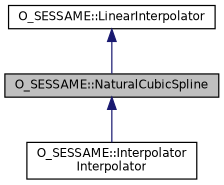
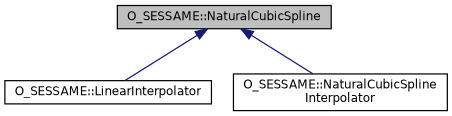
(112, 58) -> (161, 58)
(112, 161) -> (340, 92)
